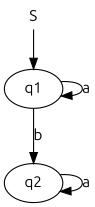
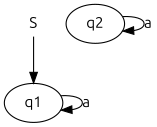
(34, 131) -> none
